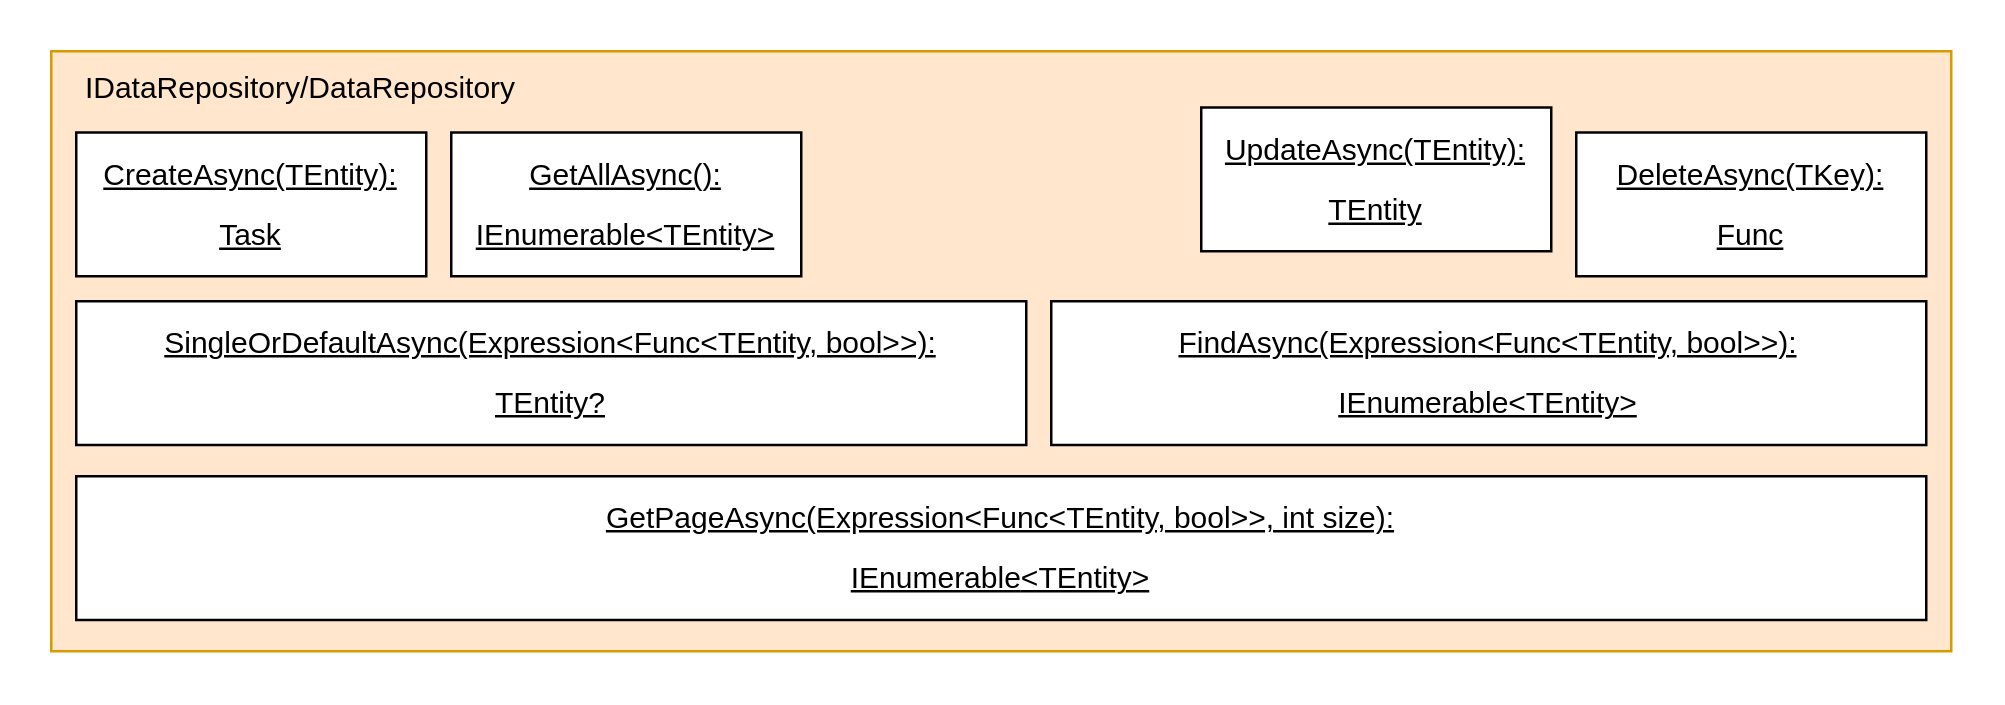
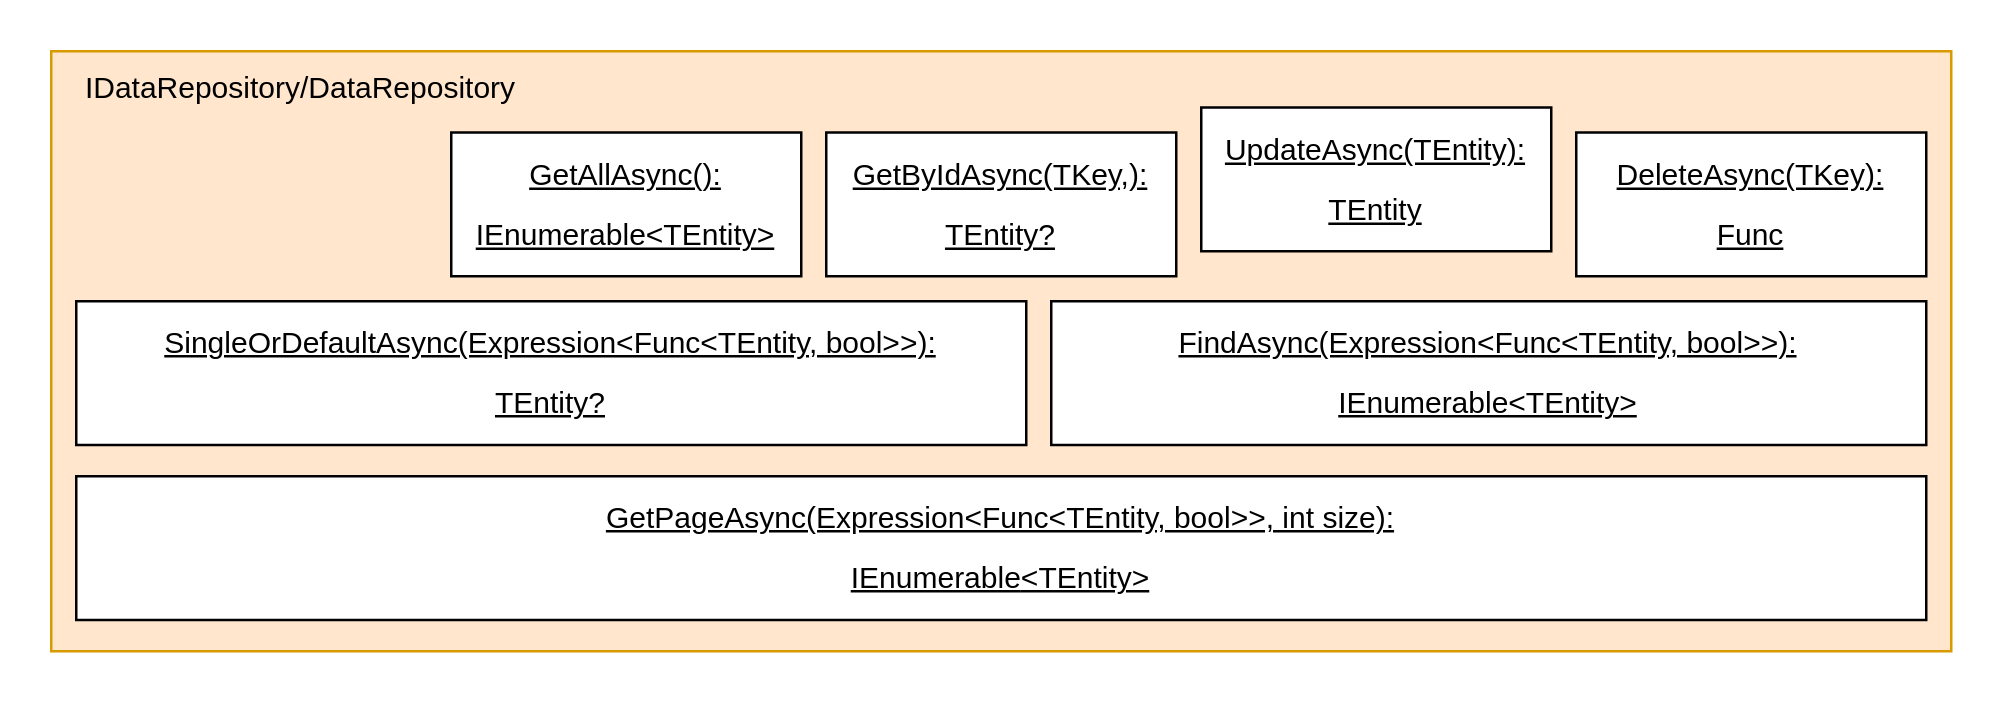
(251, 204) -> none
none -> (1001, 204)
